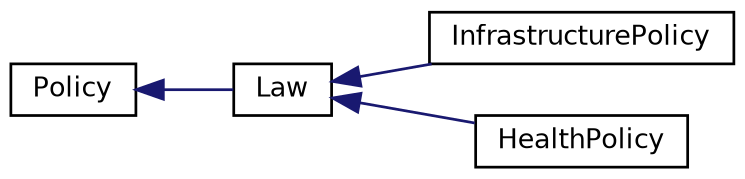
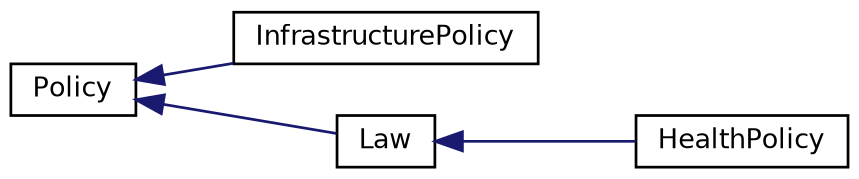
(396, 70) -> (198, 69)
